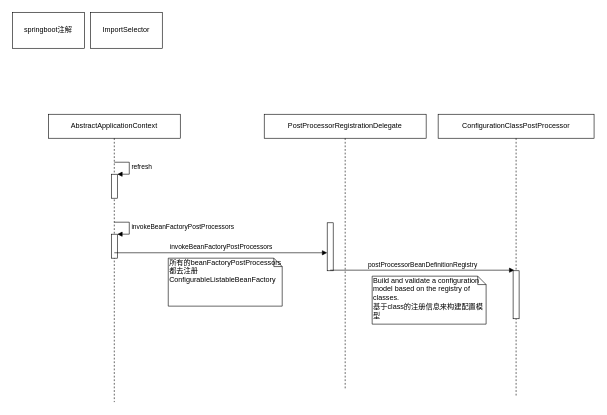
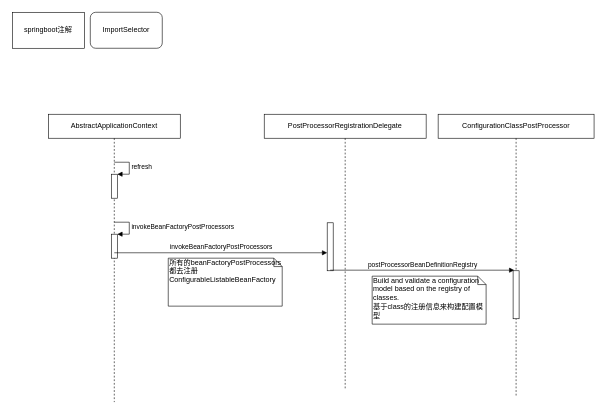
(126, 30) -> (126, 30)
